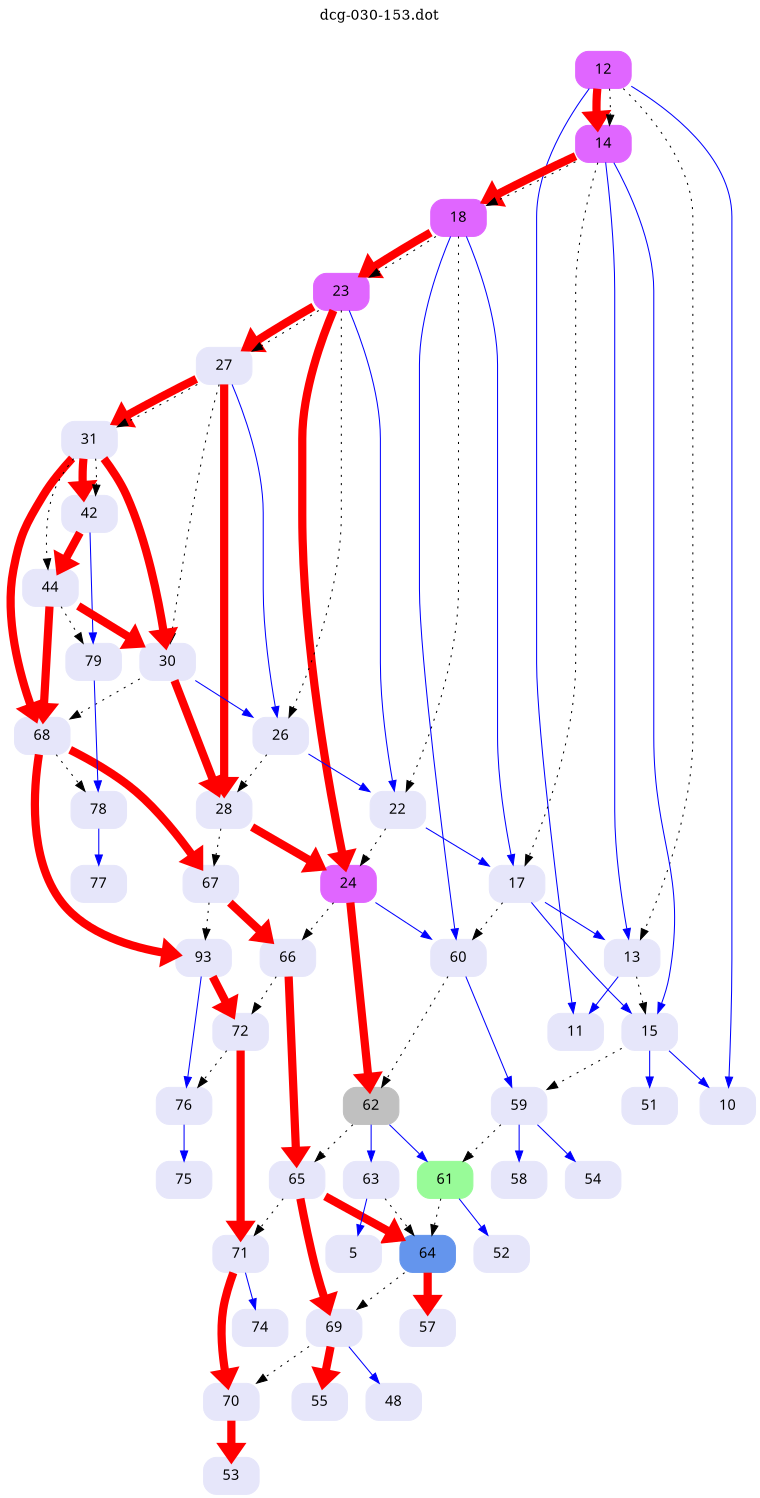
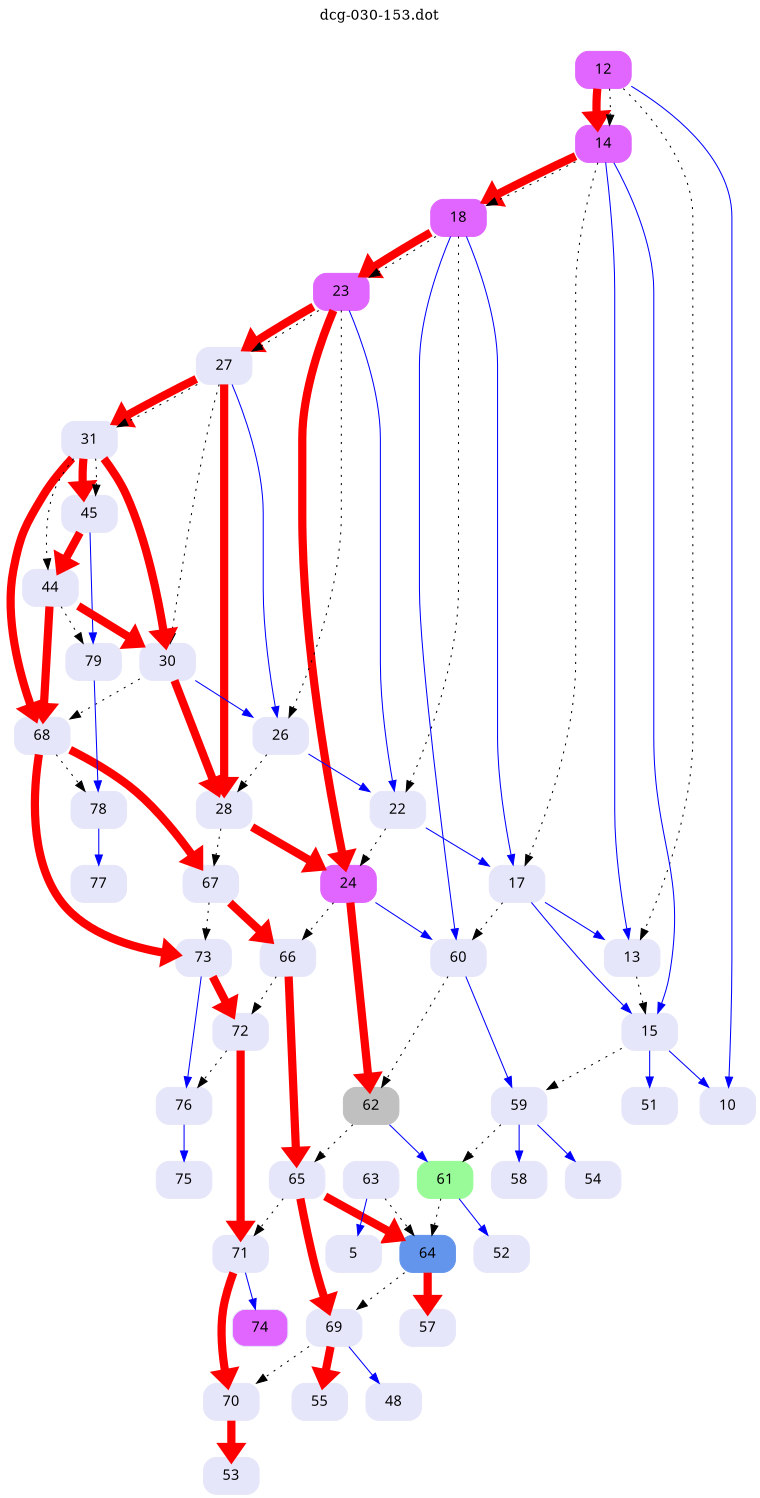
(90, 514) -> (90, 514)
(204, 958) -> (204, 958)
(576, 1032) -> none
(371, 1138) -> none
(260, 1328) -> (260, 1328)
